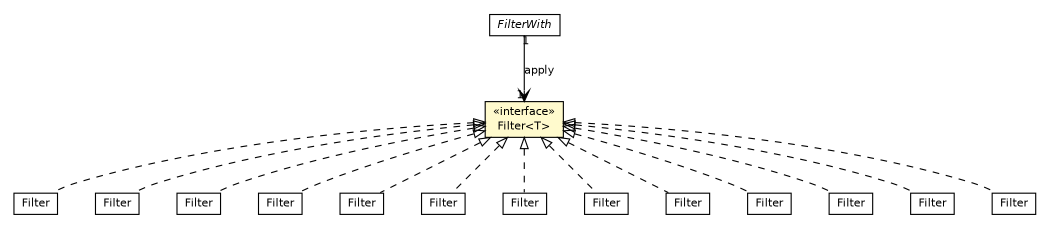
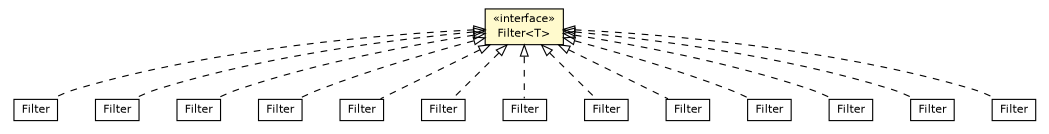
(524, 25) -> none
